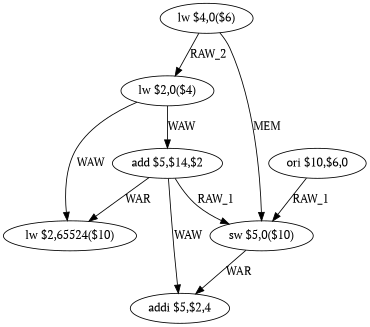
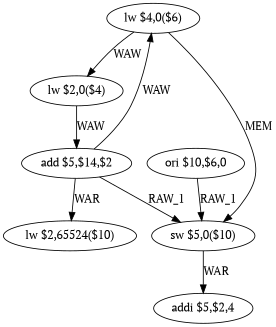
(208, 55) -> (127, 55)
(80, 144) -> none
(172, 232) -> (133, 101)
